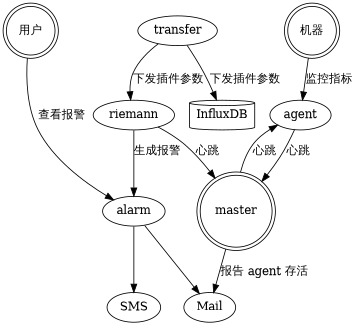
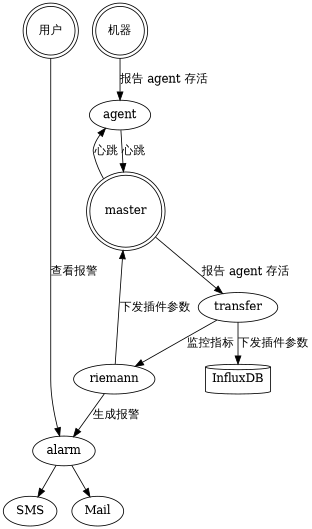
(169, 79) -> (211, 343)
(329, 79) -> (164, 79)
(208, 151) -> (156, 307)
(221, 267) -> (186, 263)
